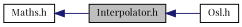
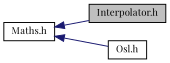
(188, 13) -> (86, 42)
